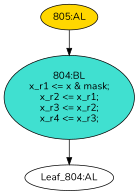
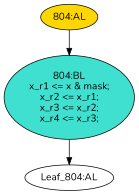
(69, 17) -> (69, 17)
